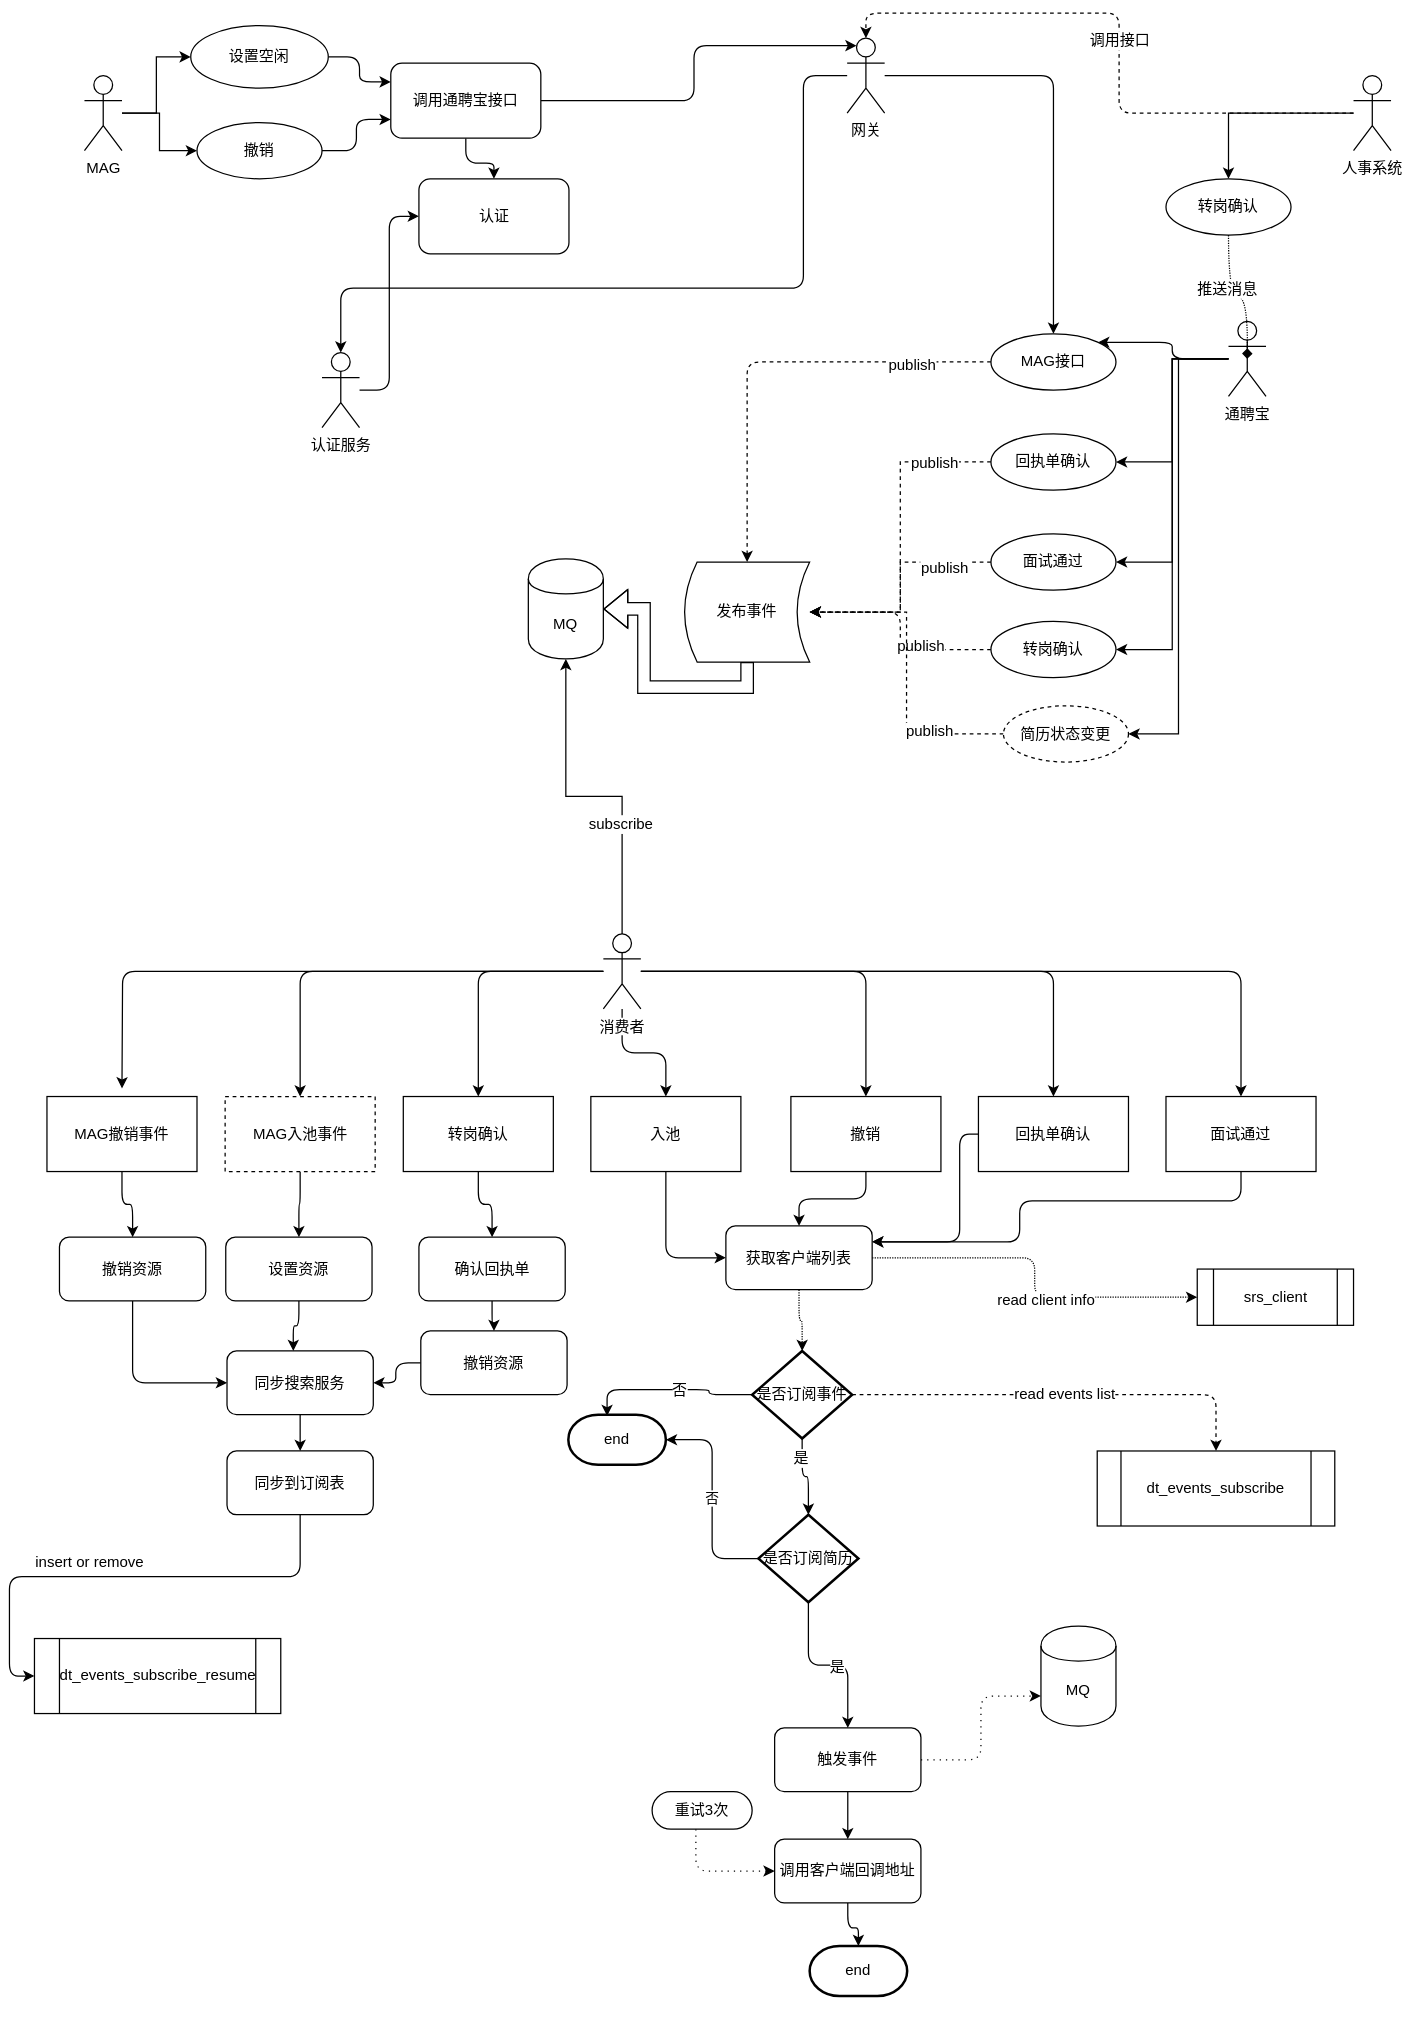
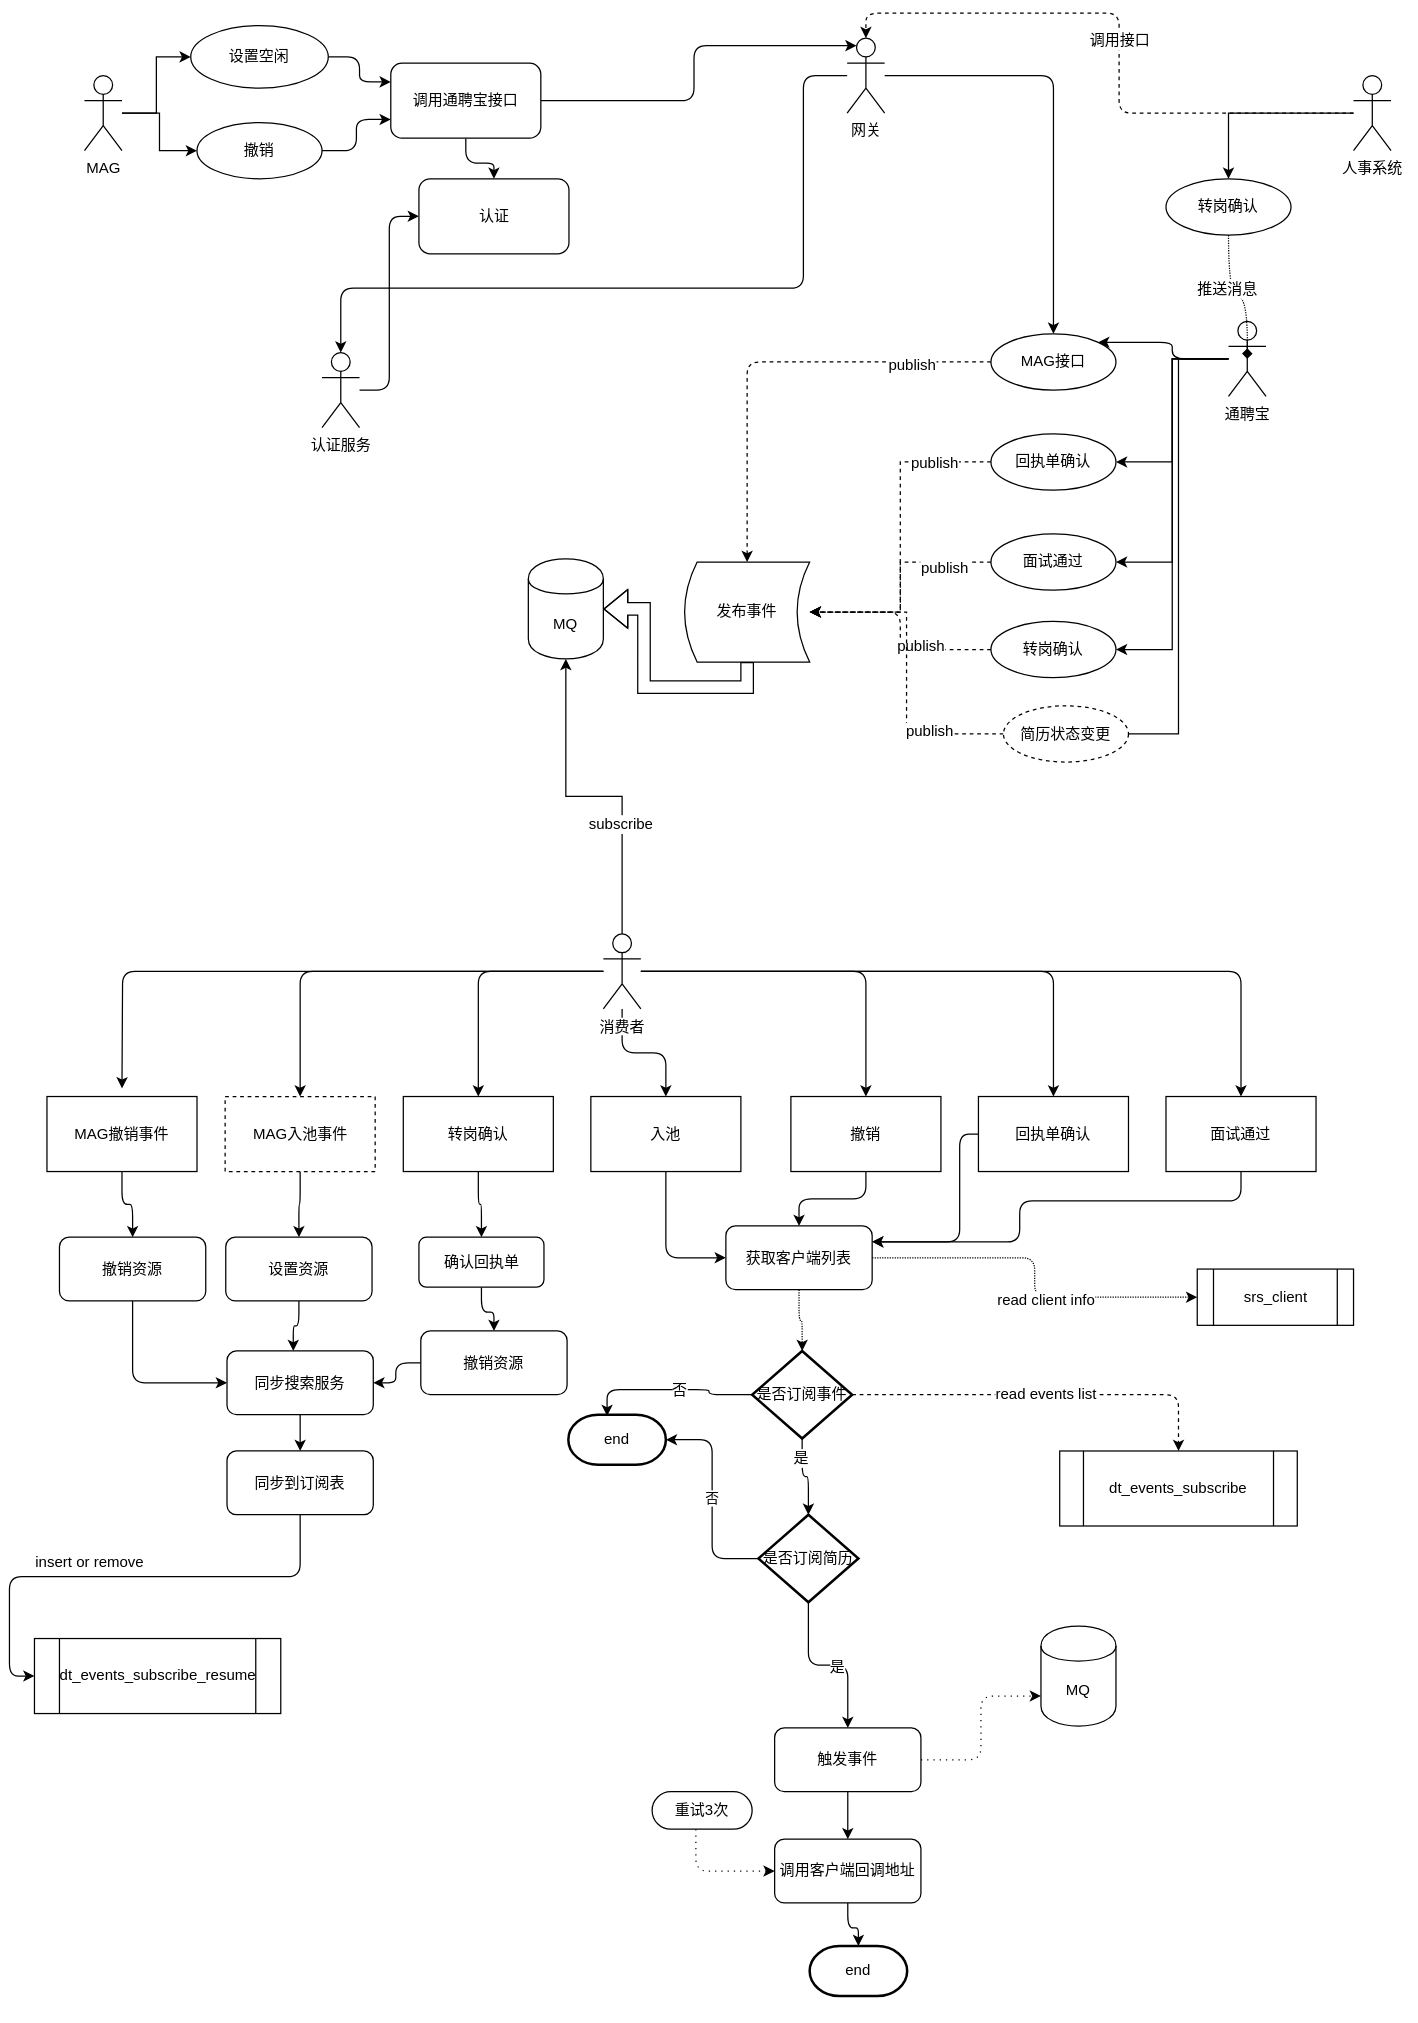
(1138, 734) -> (1134, 734)
(492, 1269) -> (481, 1262)
(1216, 1488) -> (1178, 1488)
